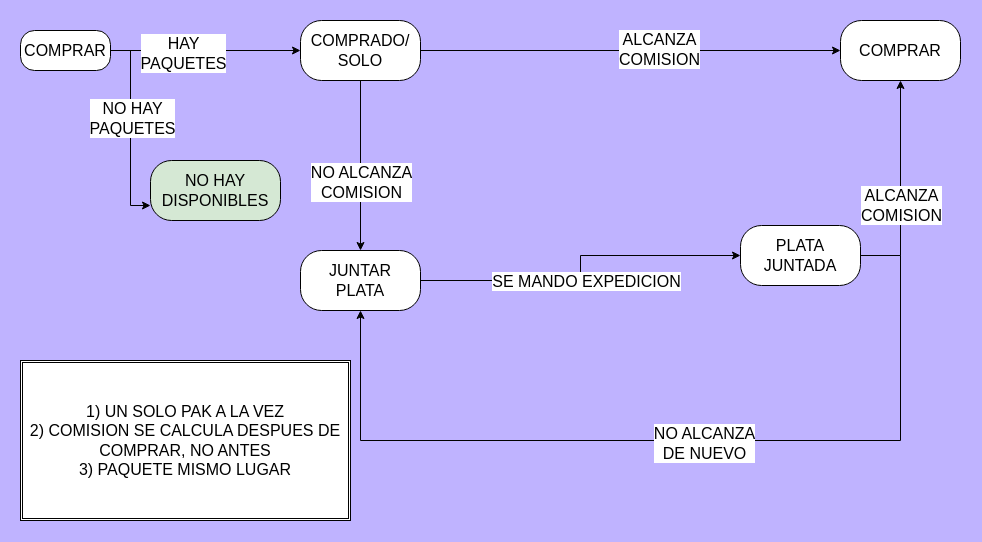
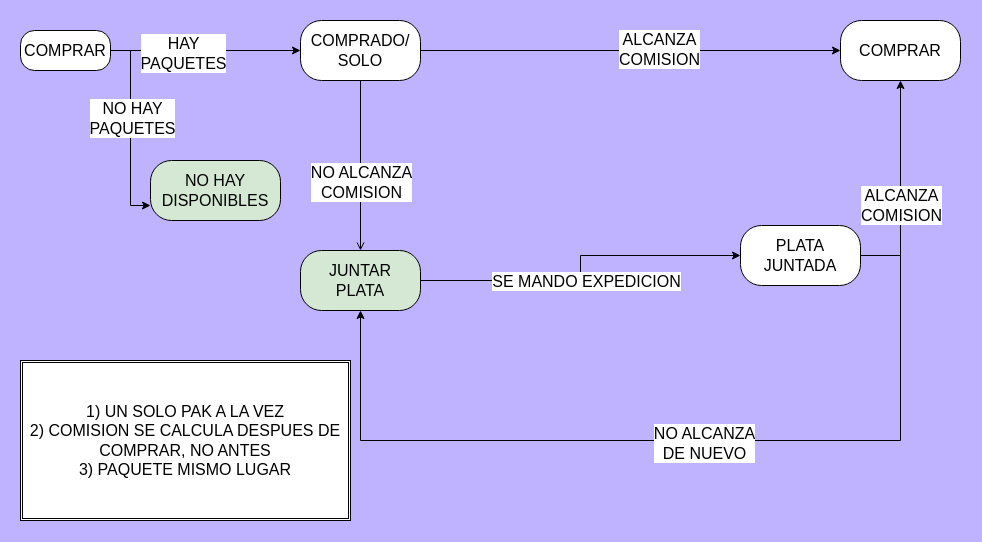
(361, 242) -> (361, 244)
(361, 281) -> (361, 281)
